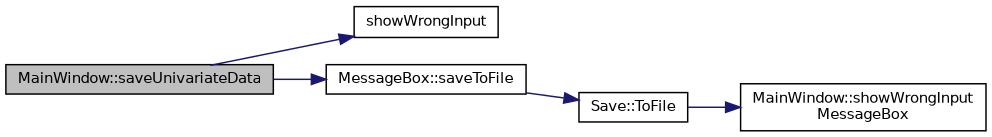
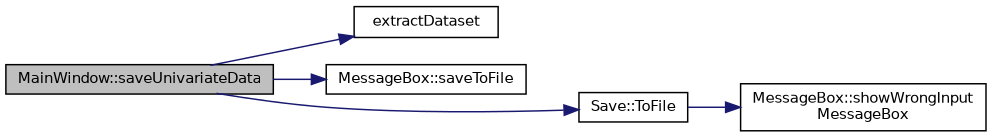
(426, 22) -> (426, 22)
(545, 95) -> (390, 111)
(863, 107) -> (863, 107)
